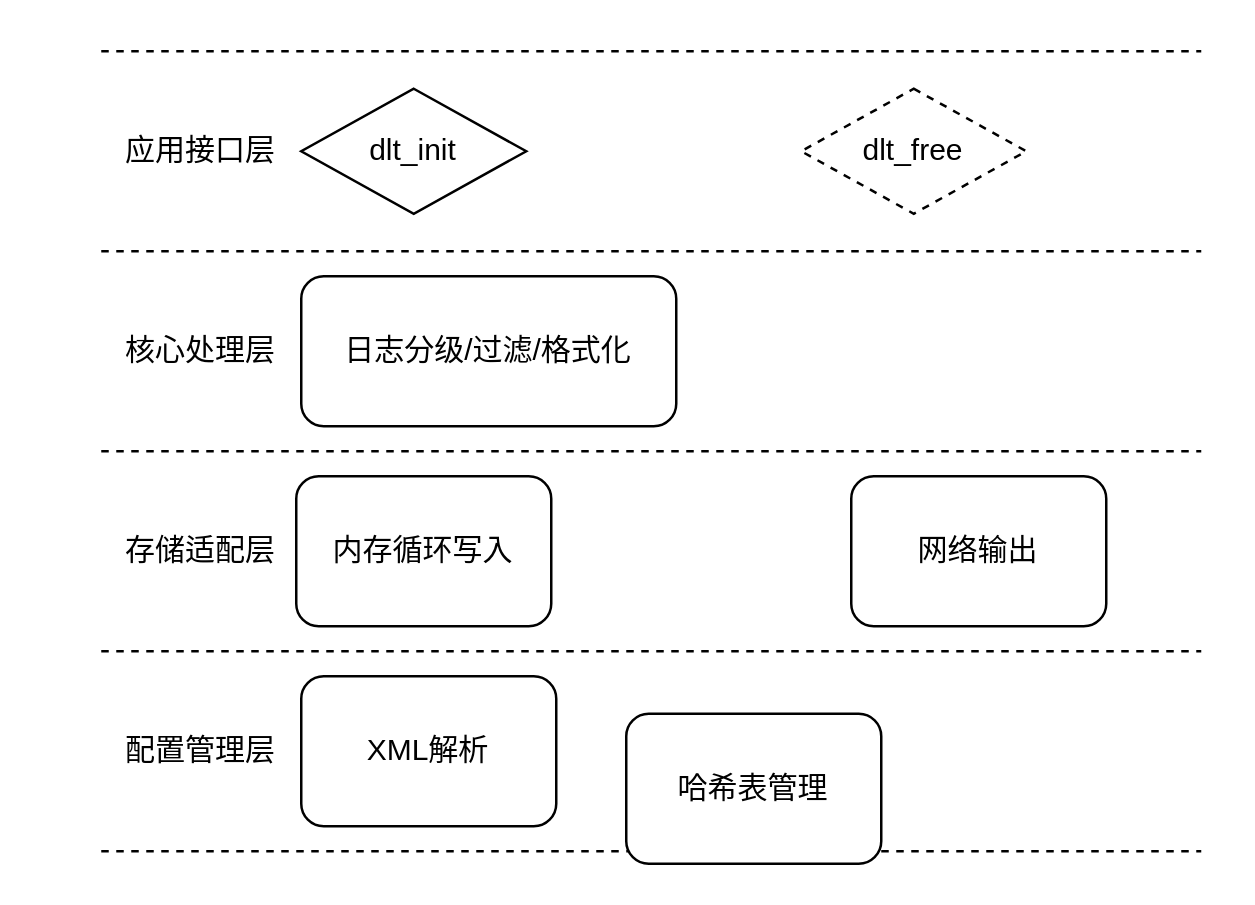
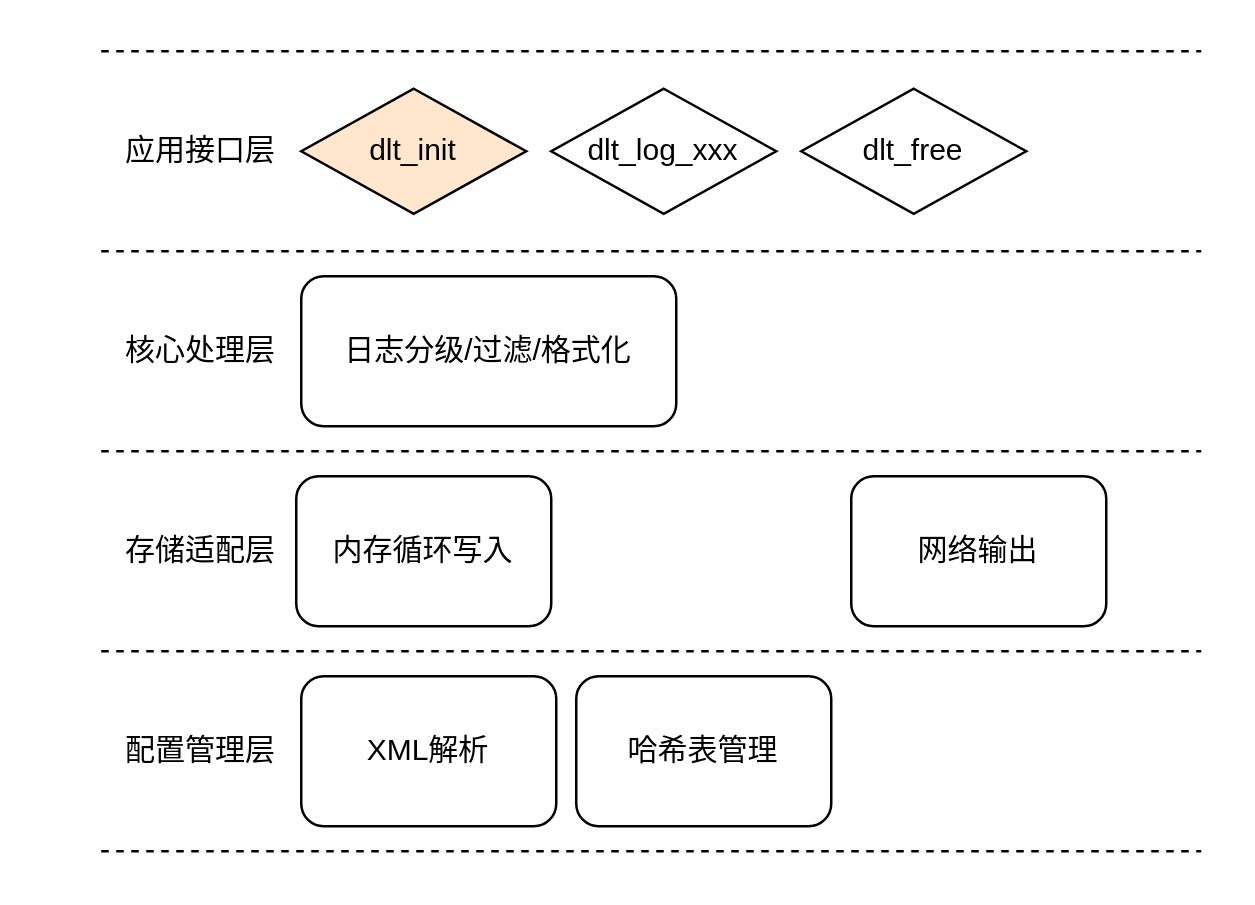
(414, 151) -> (414, 151)
none -> (664, 151)
(914, 151) -> (914, 151)
(754, 789) -> (704, 751)
